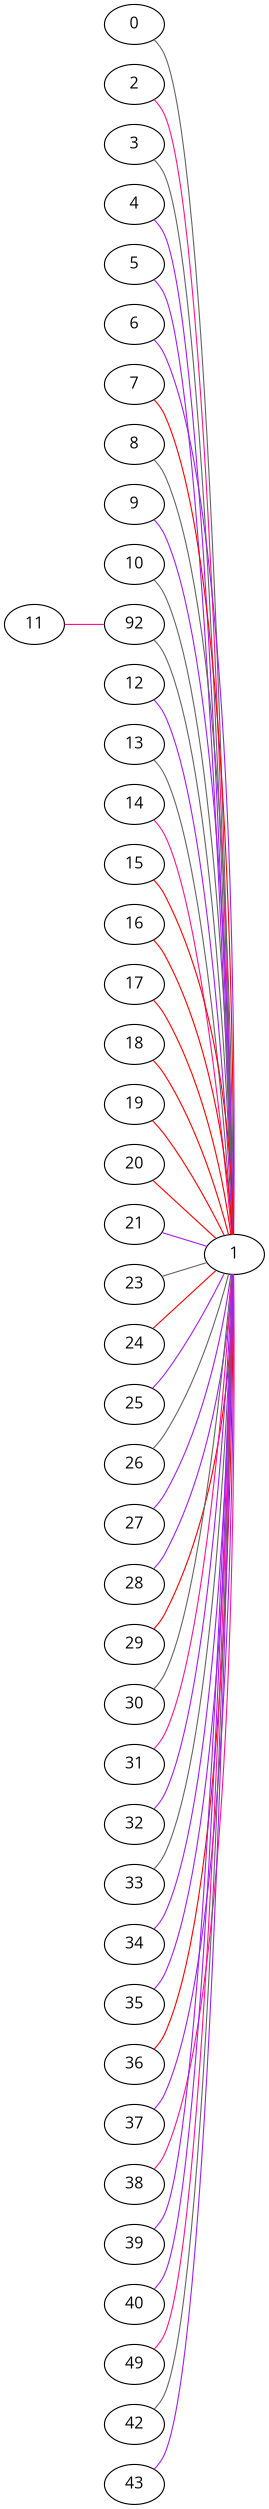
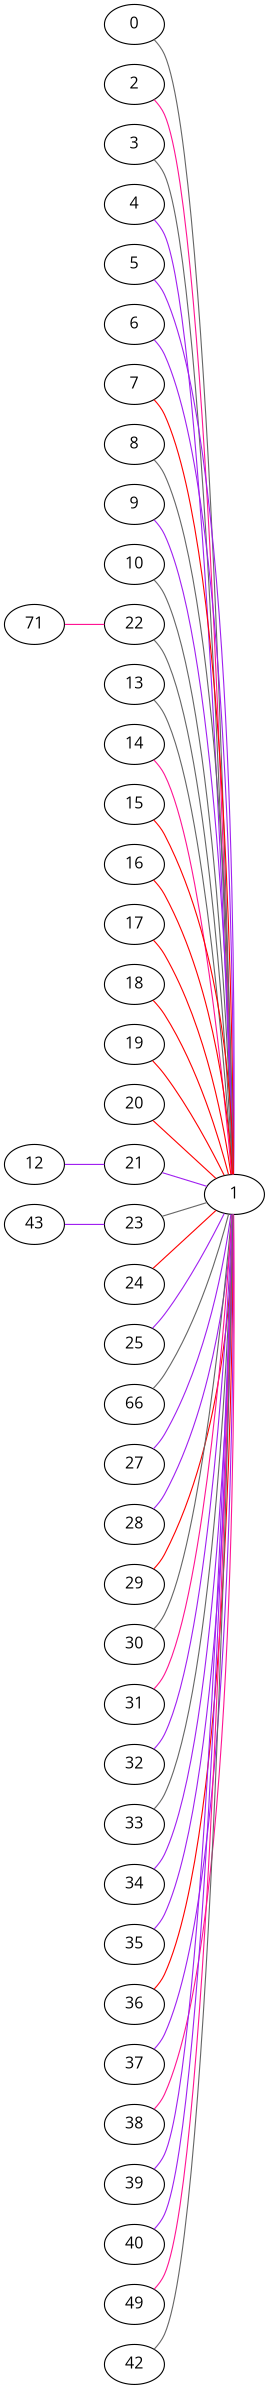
(34, 624) -> (34, 624)
(134, 624) -> (134, 624)
(203, 882) -> (85, 1164)
(134, 1464) -> (134, 1404)
(216, 1875) -> (85, 1224)
